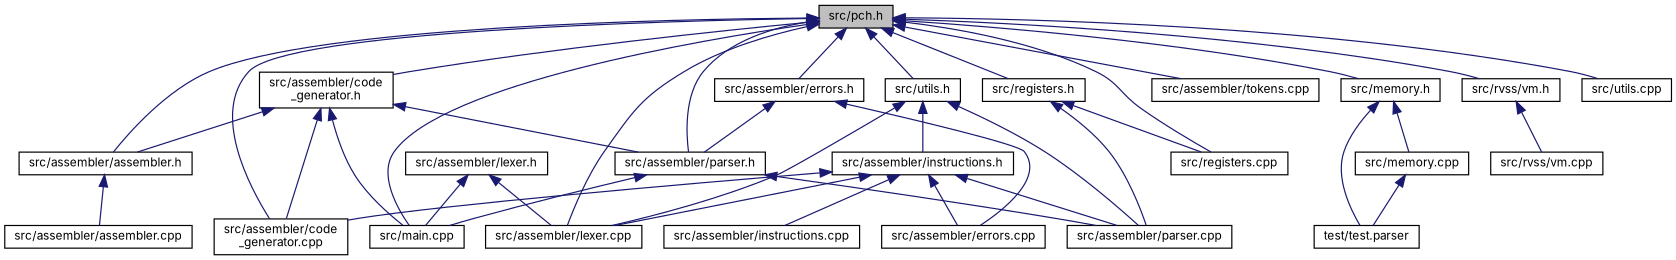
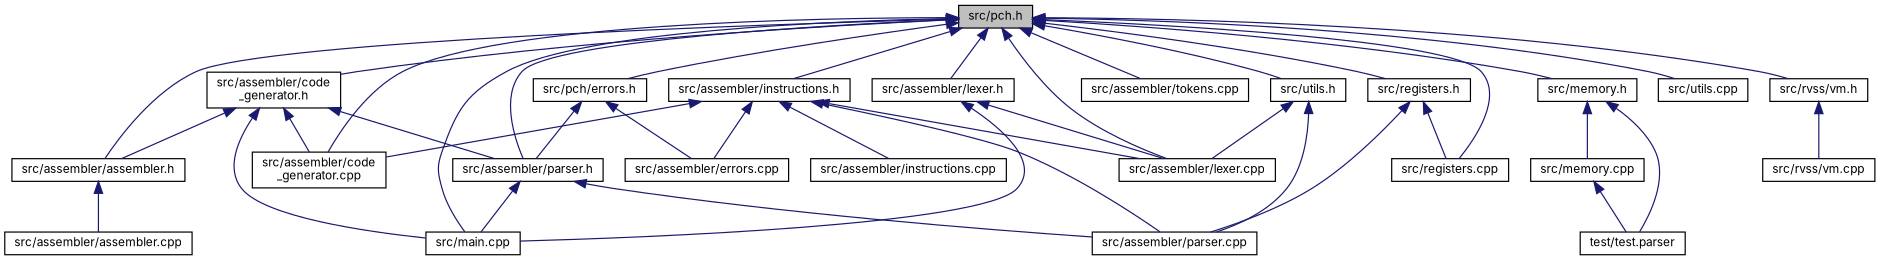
none -> (966, 58)
(789, 90) -> (590, 90)
(923, 133) -> (872, 55)
